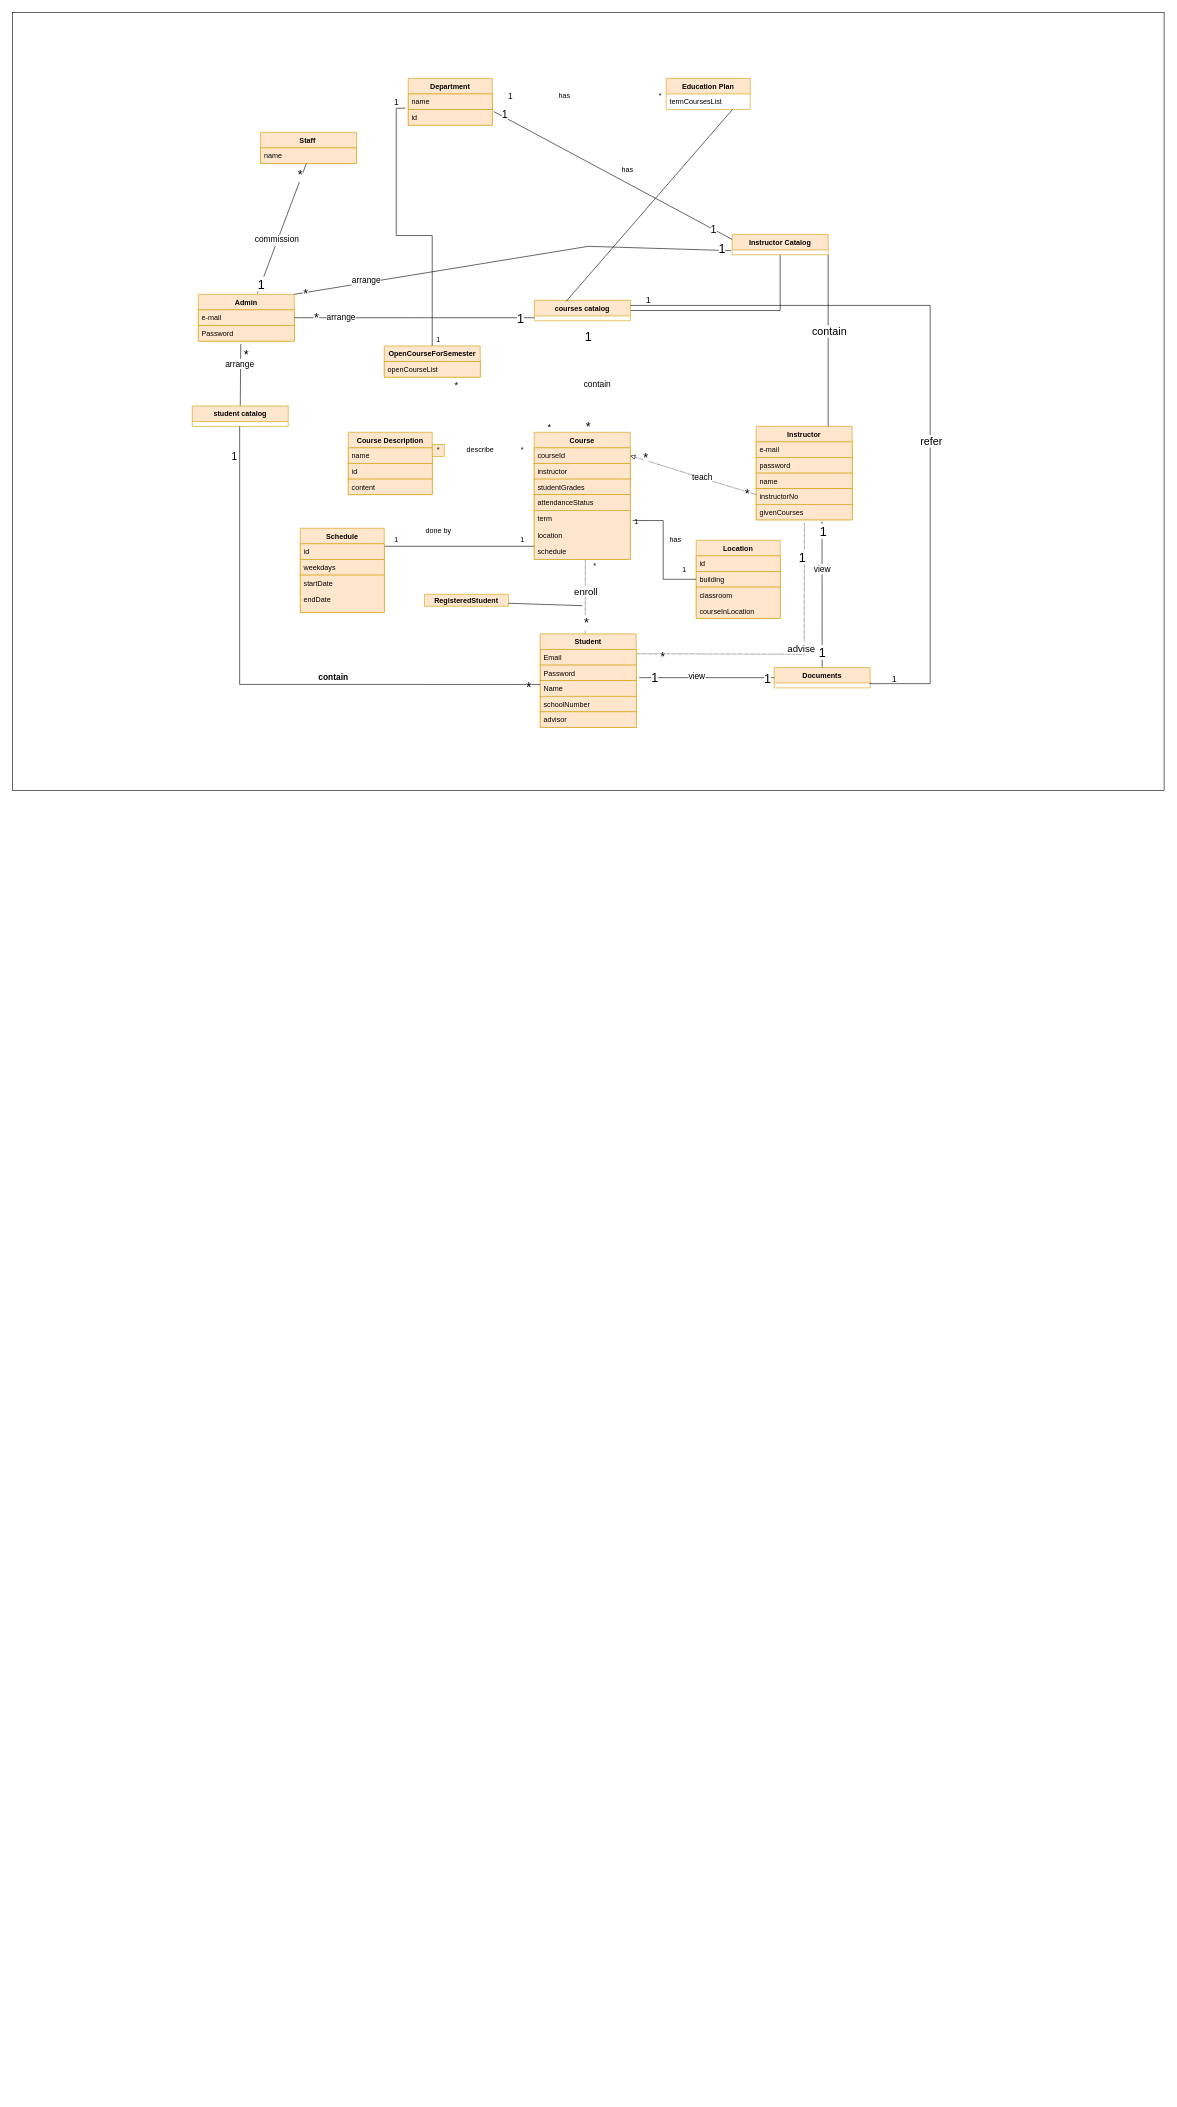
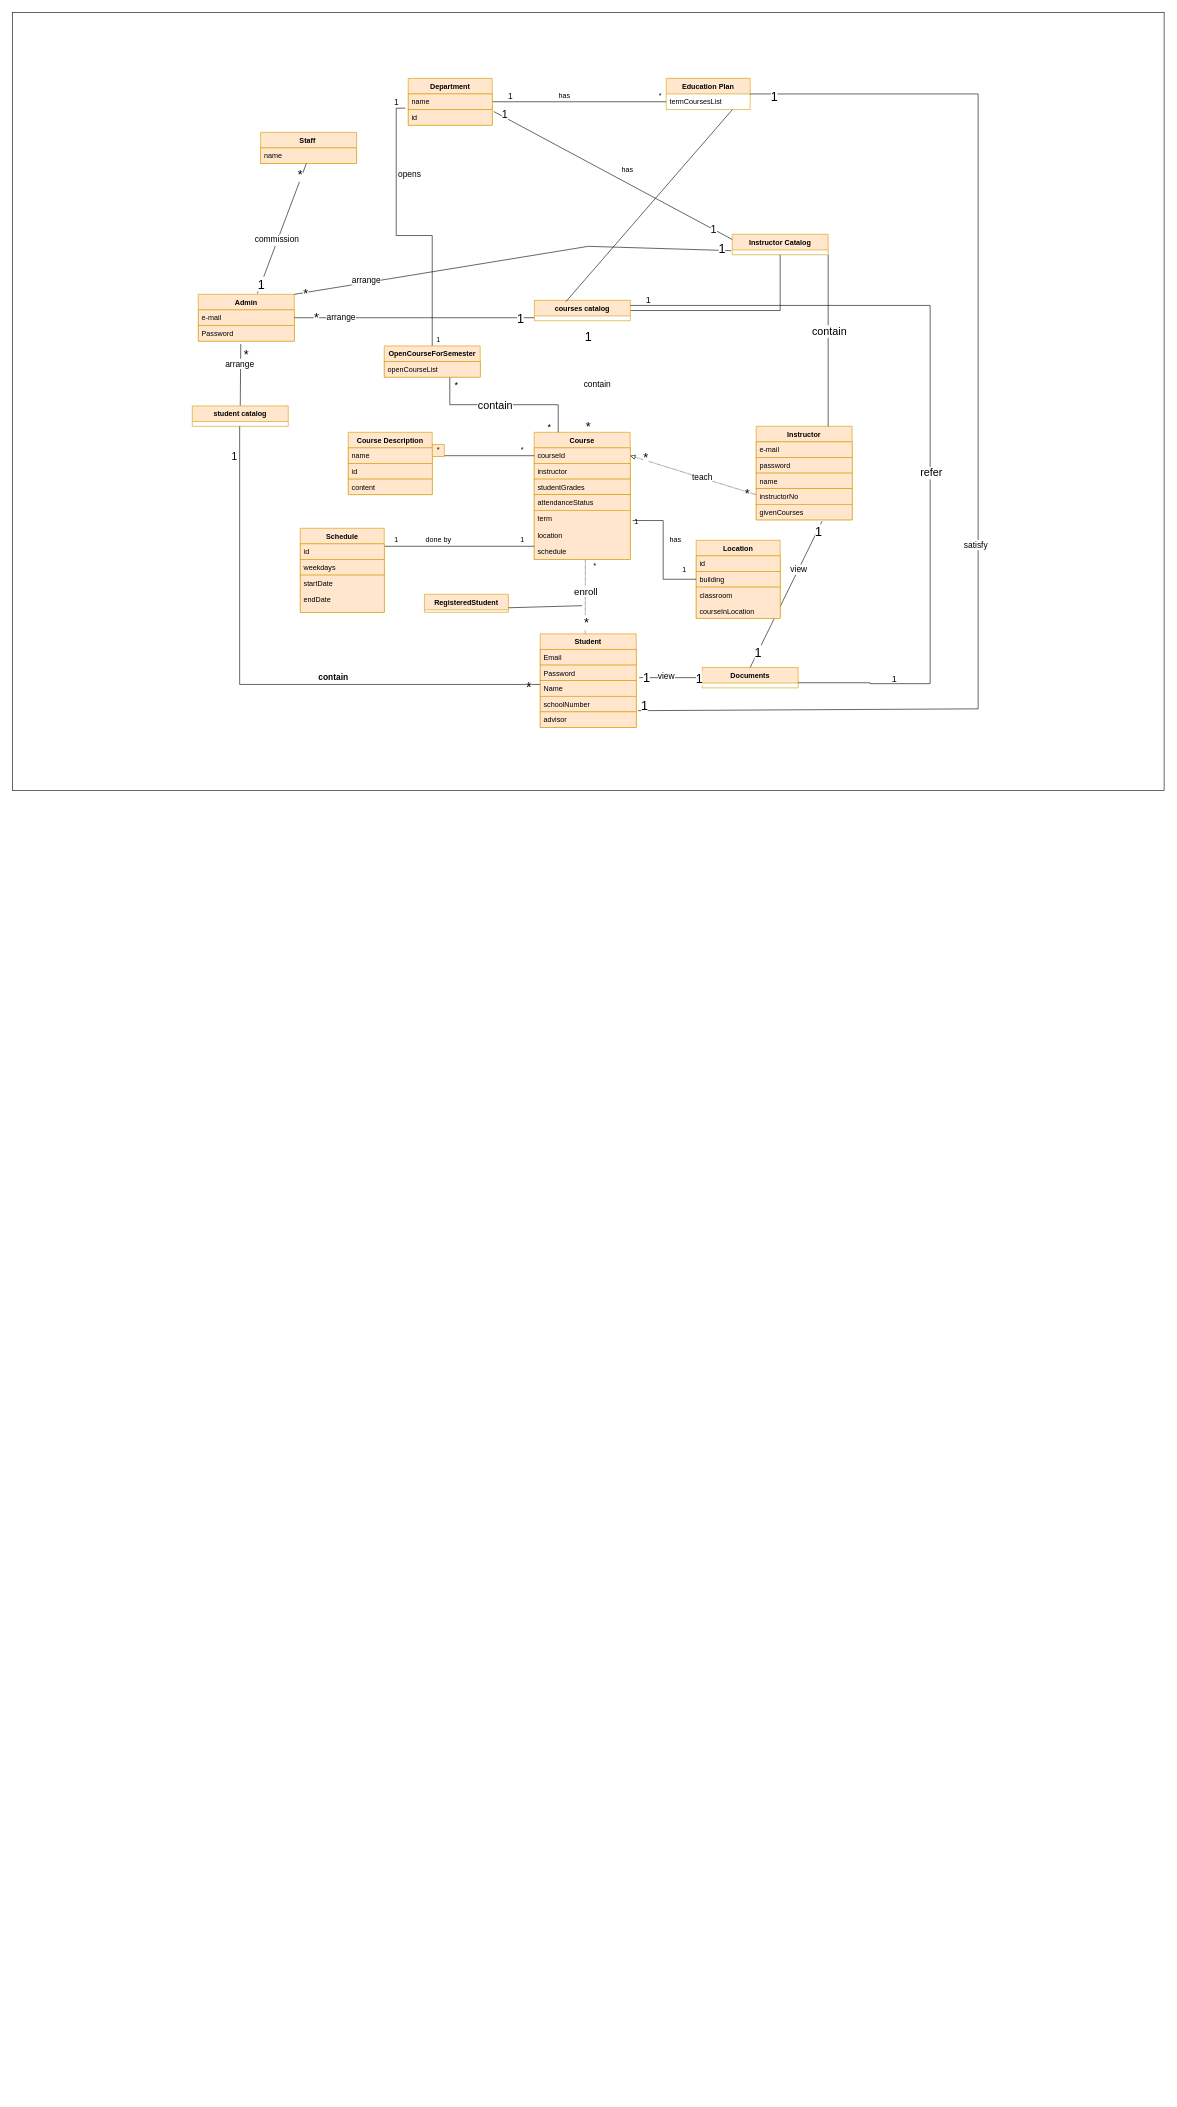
none -> (579, 102)
none -> (410, 174)
none -> (494, 405)
(480, 450) -> none
none -> (487, 456)
(438, 531) -> (438, 540)
(804, 562) -> none
(467, 600) -> (467, 603)
(822, 678) -> (750, 678)
none -> (854, 710)
